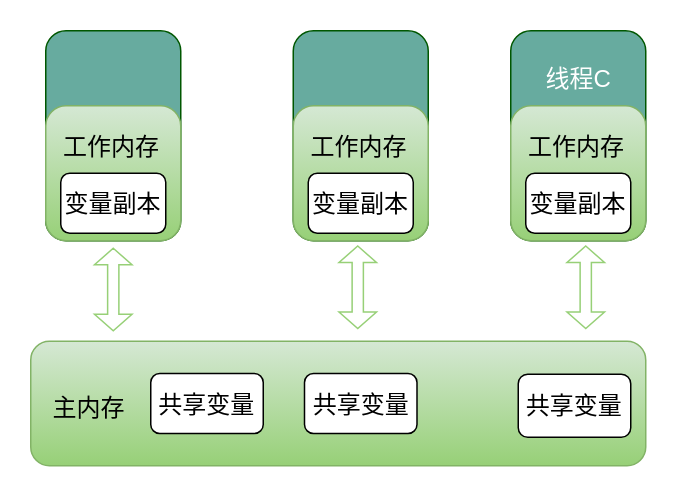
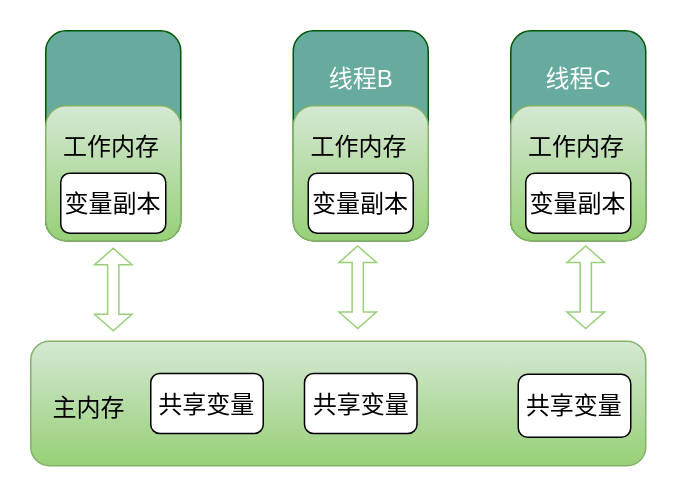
none -> (361, 76)
